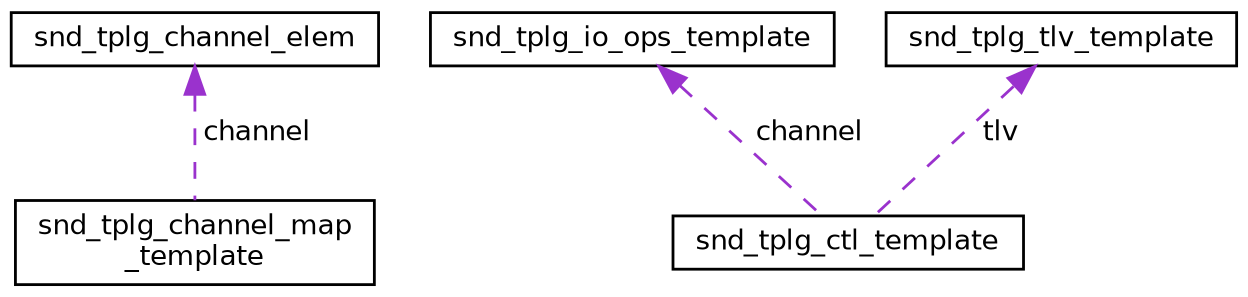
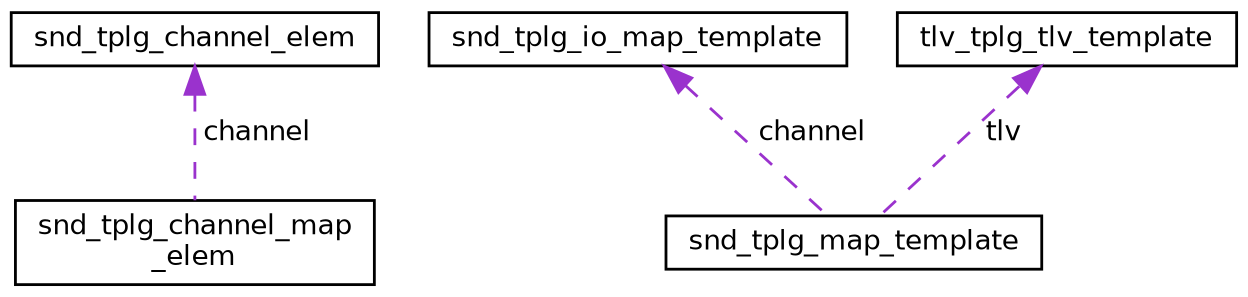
(632, 39) -> (638, 39)
(1061, 39) -> (1067, 39)
(195, 243) -> (195, 243)
(848, 243) -> (854, 243)
